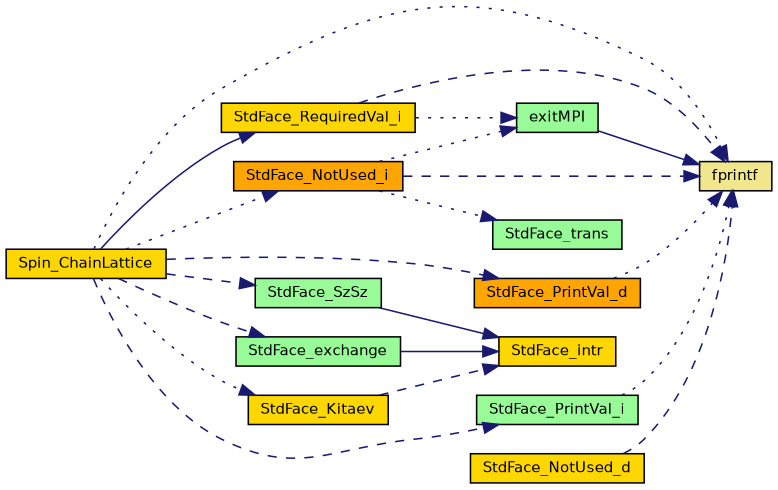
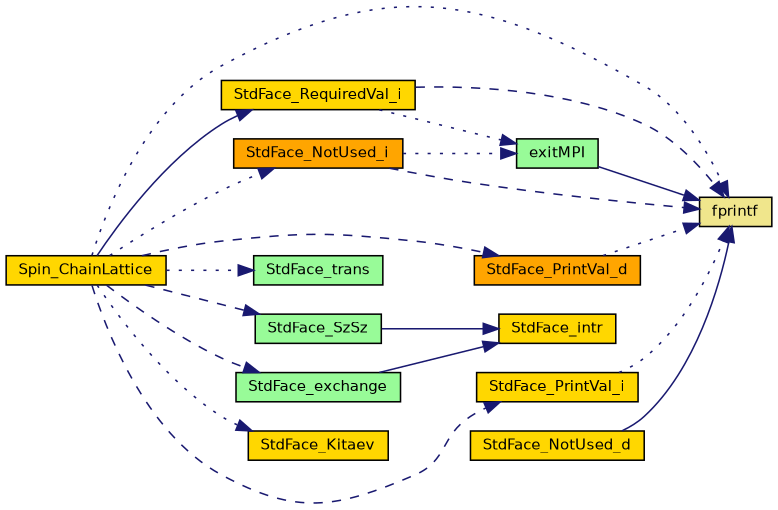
(430, 204) -> (202, 270)
(702, 343) -> (693, 348)
(431, 382) -> none
(557, 410) -> (557, 387)
